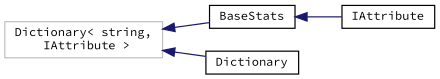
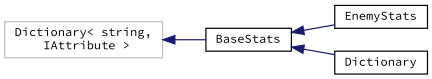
(388, 17) -> (381, 17)
(190, 54) -> (319, 52)
